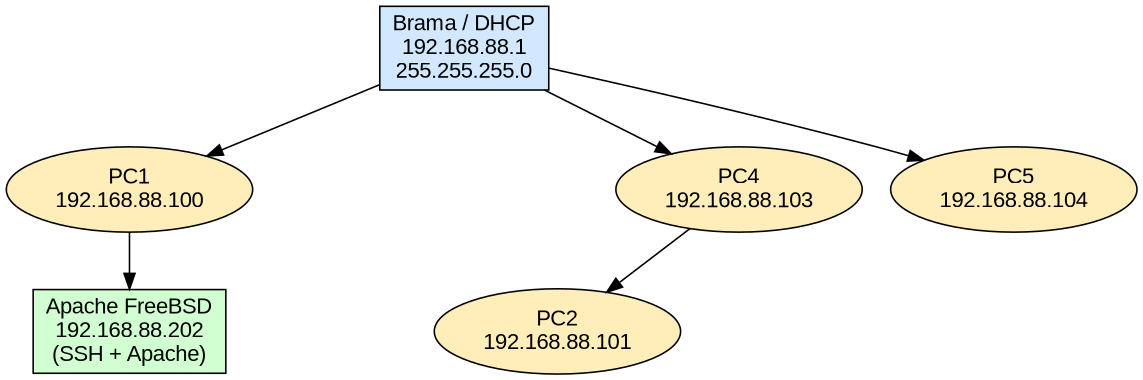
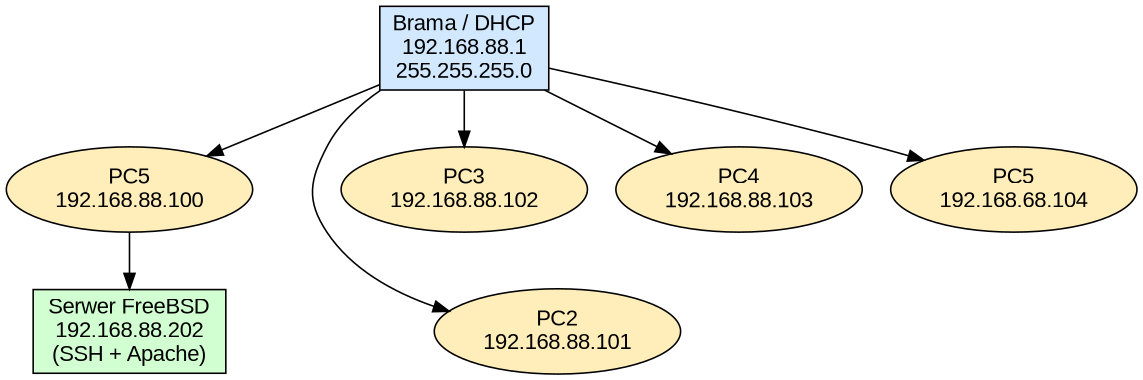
(129, 190) -> (129, 190)
none -> (464, 190)
(1014, 190) -> (1014, 190)
(655, 255) -> (318, 216)
(129, 331) -> (129, 331)
